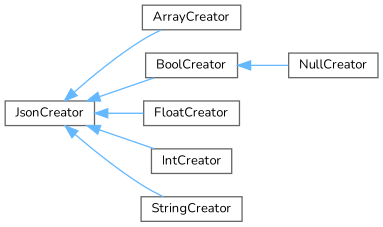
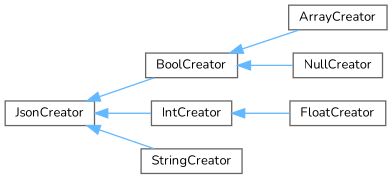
(116, 58) -> (271, 39)
(126, 113) -> (267, 113)
